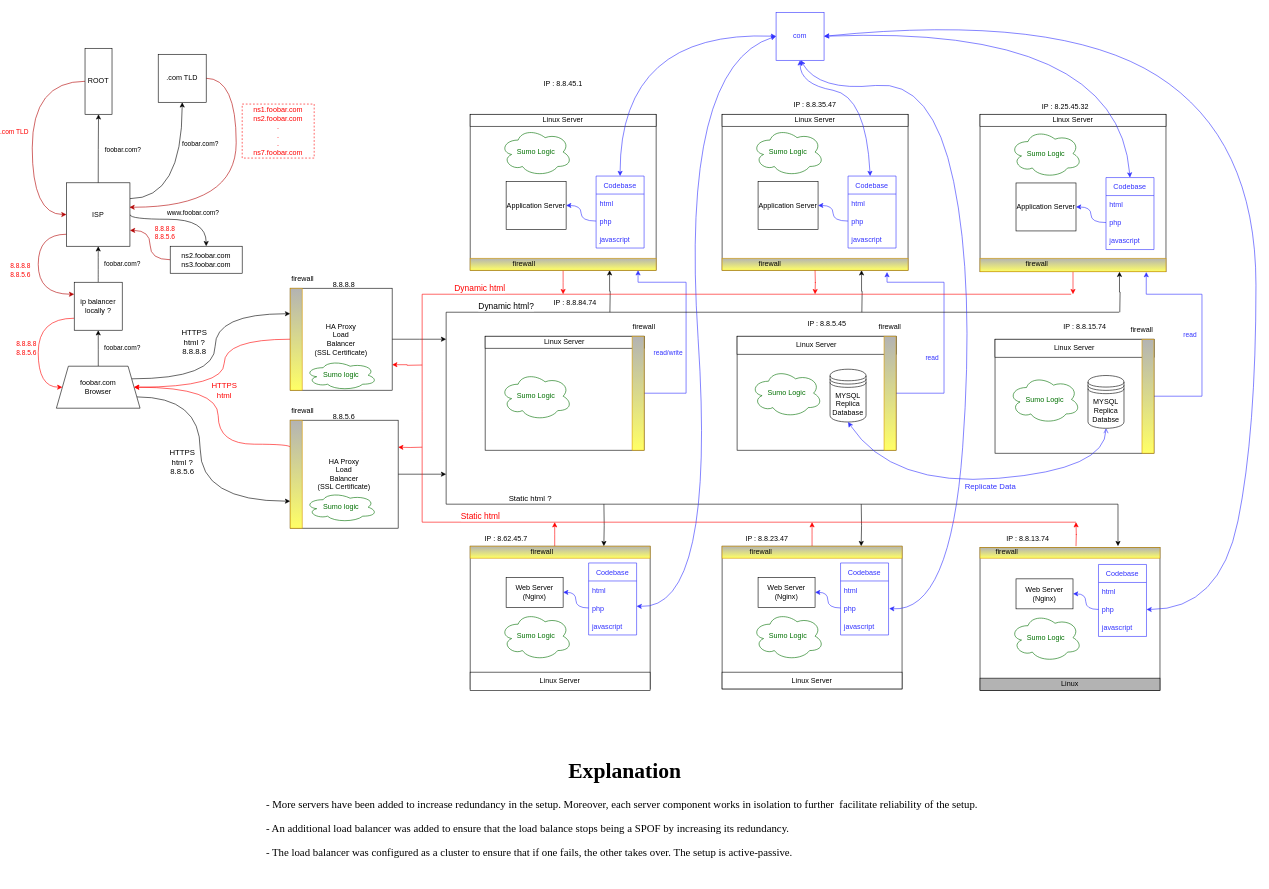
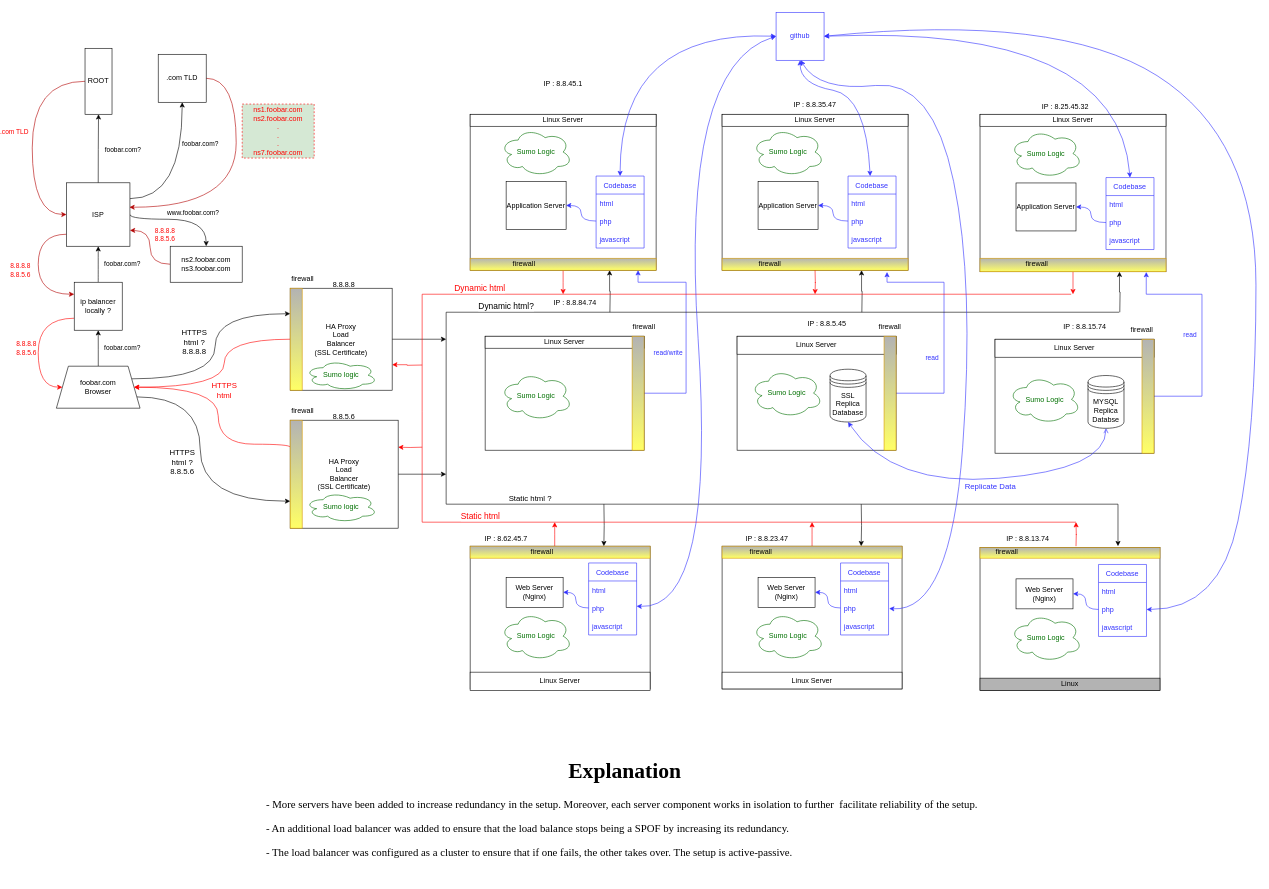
(800, 36) -> (800, 36)
(278, 131) -> (278, 131)
(206, 260) -> (206, 264)
(848, 404) -> (848, 404)
